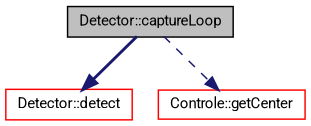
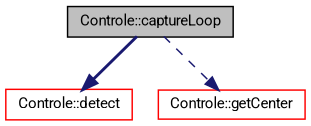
(150, 22) -> (150, 22)
(69, 105) -> (69, 105)
